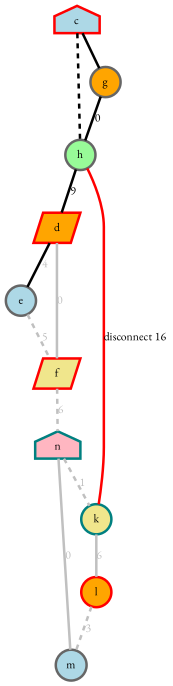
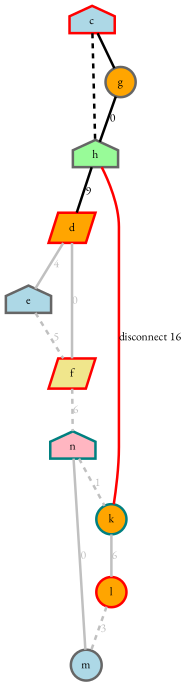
(80, 155) -> (95, 155)
(39, 265) -> (49, 266)
(21, 301) -> (28, 301)
(96, 519) -> (111, 519)
